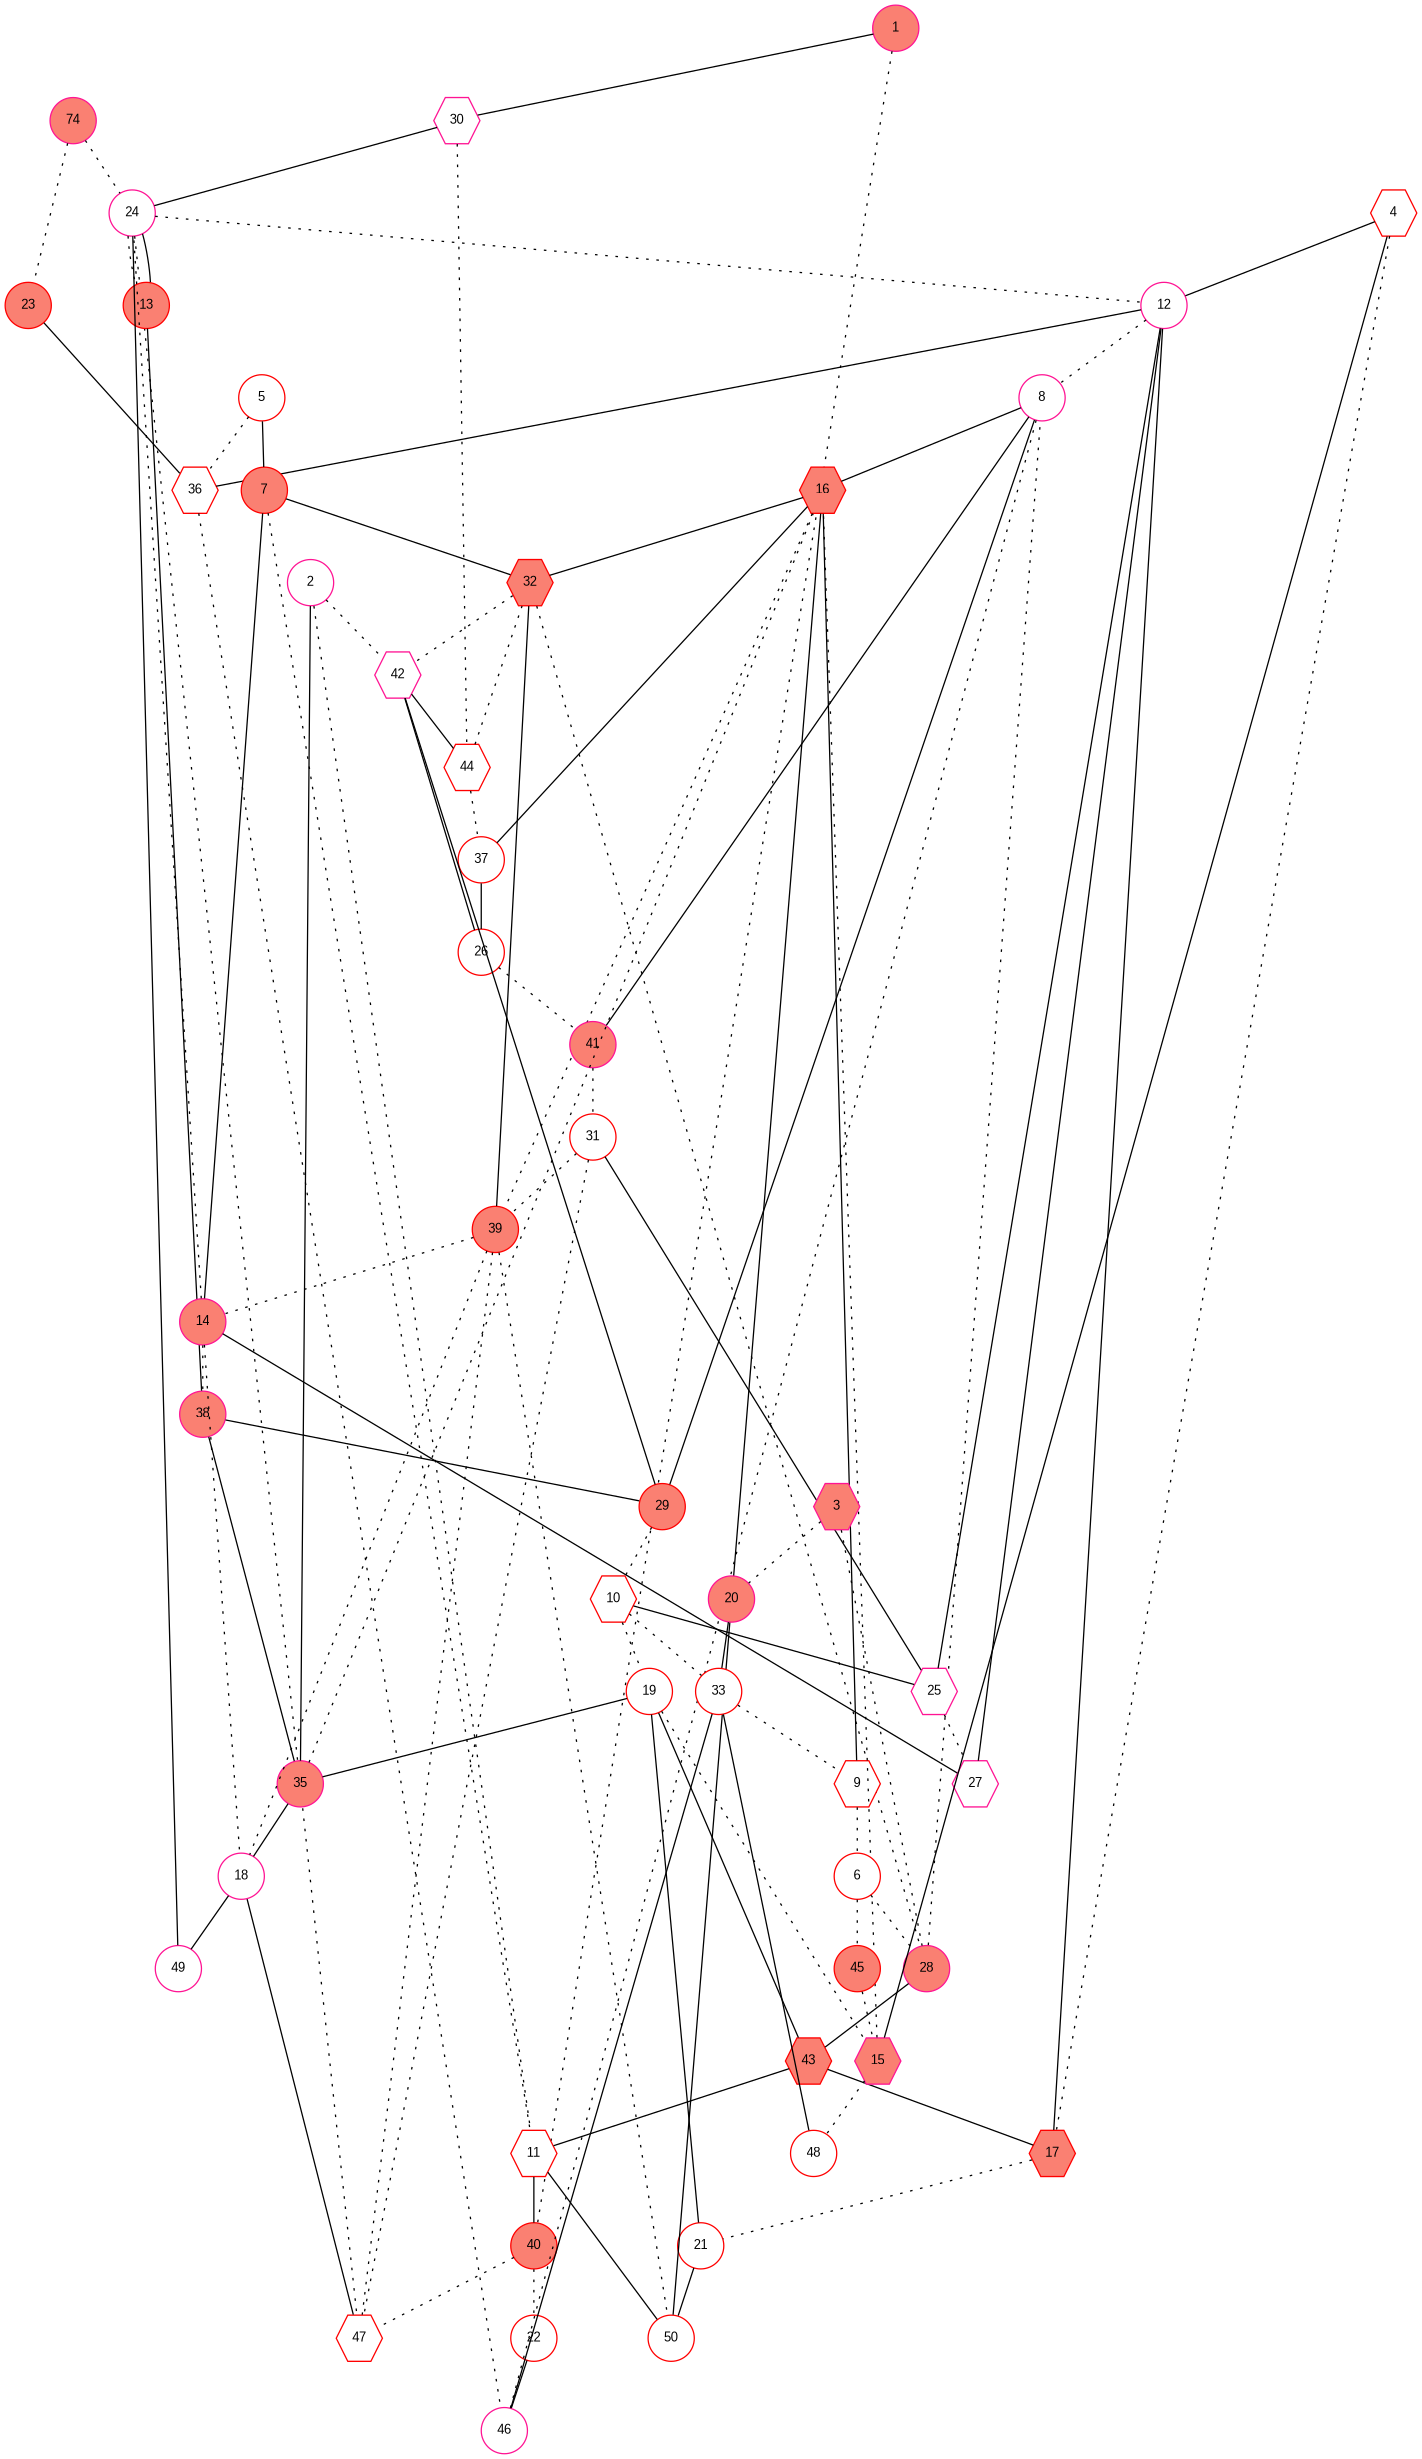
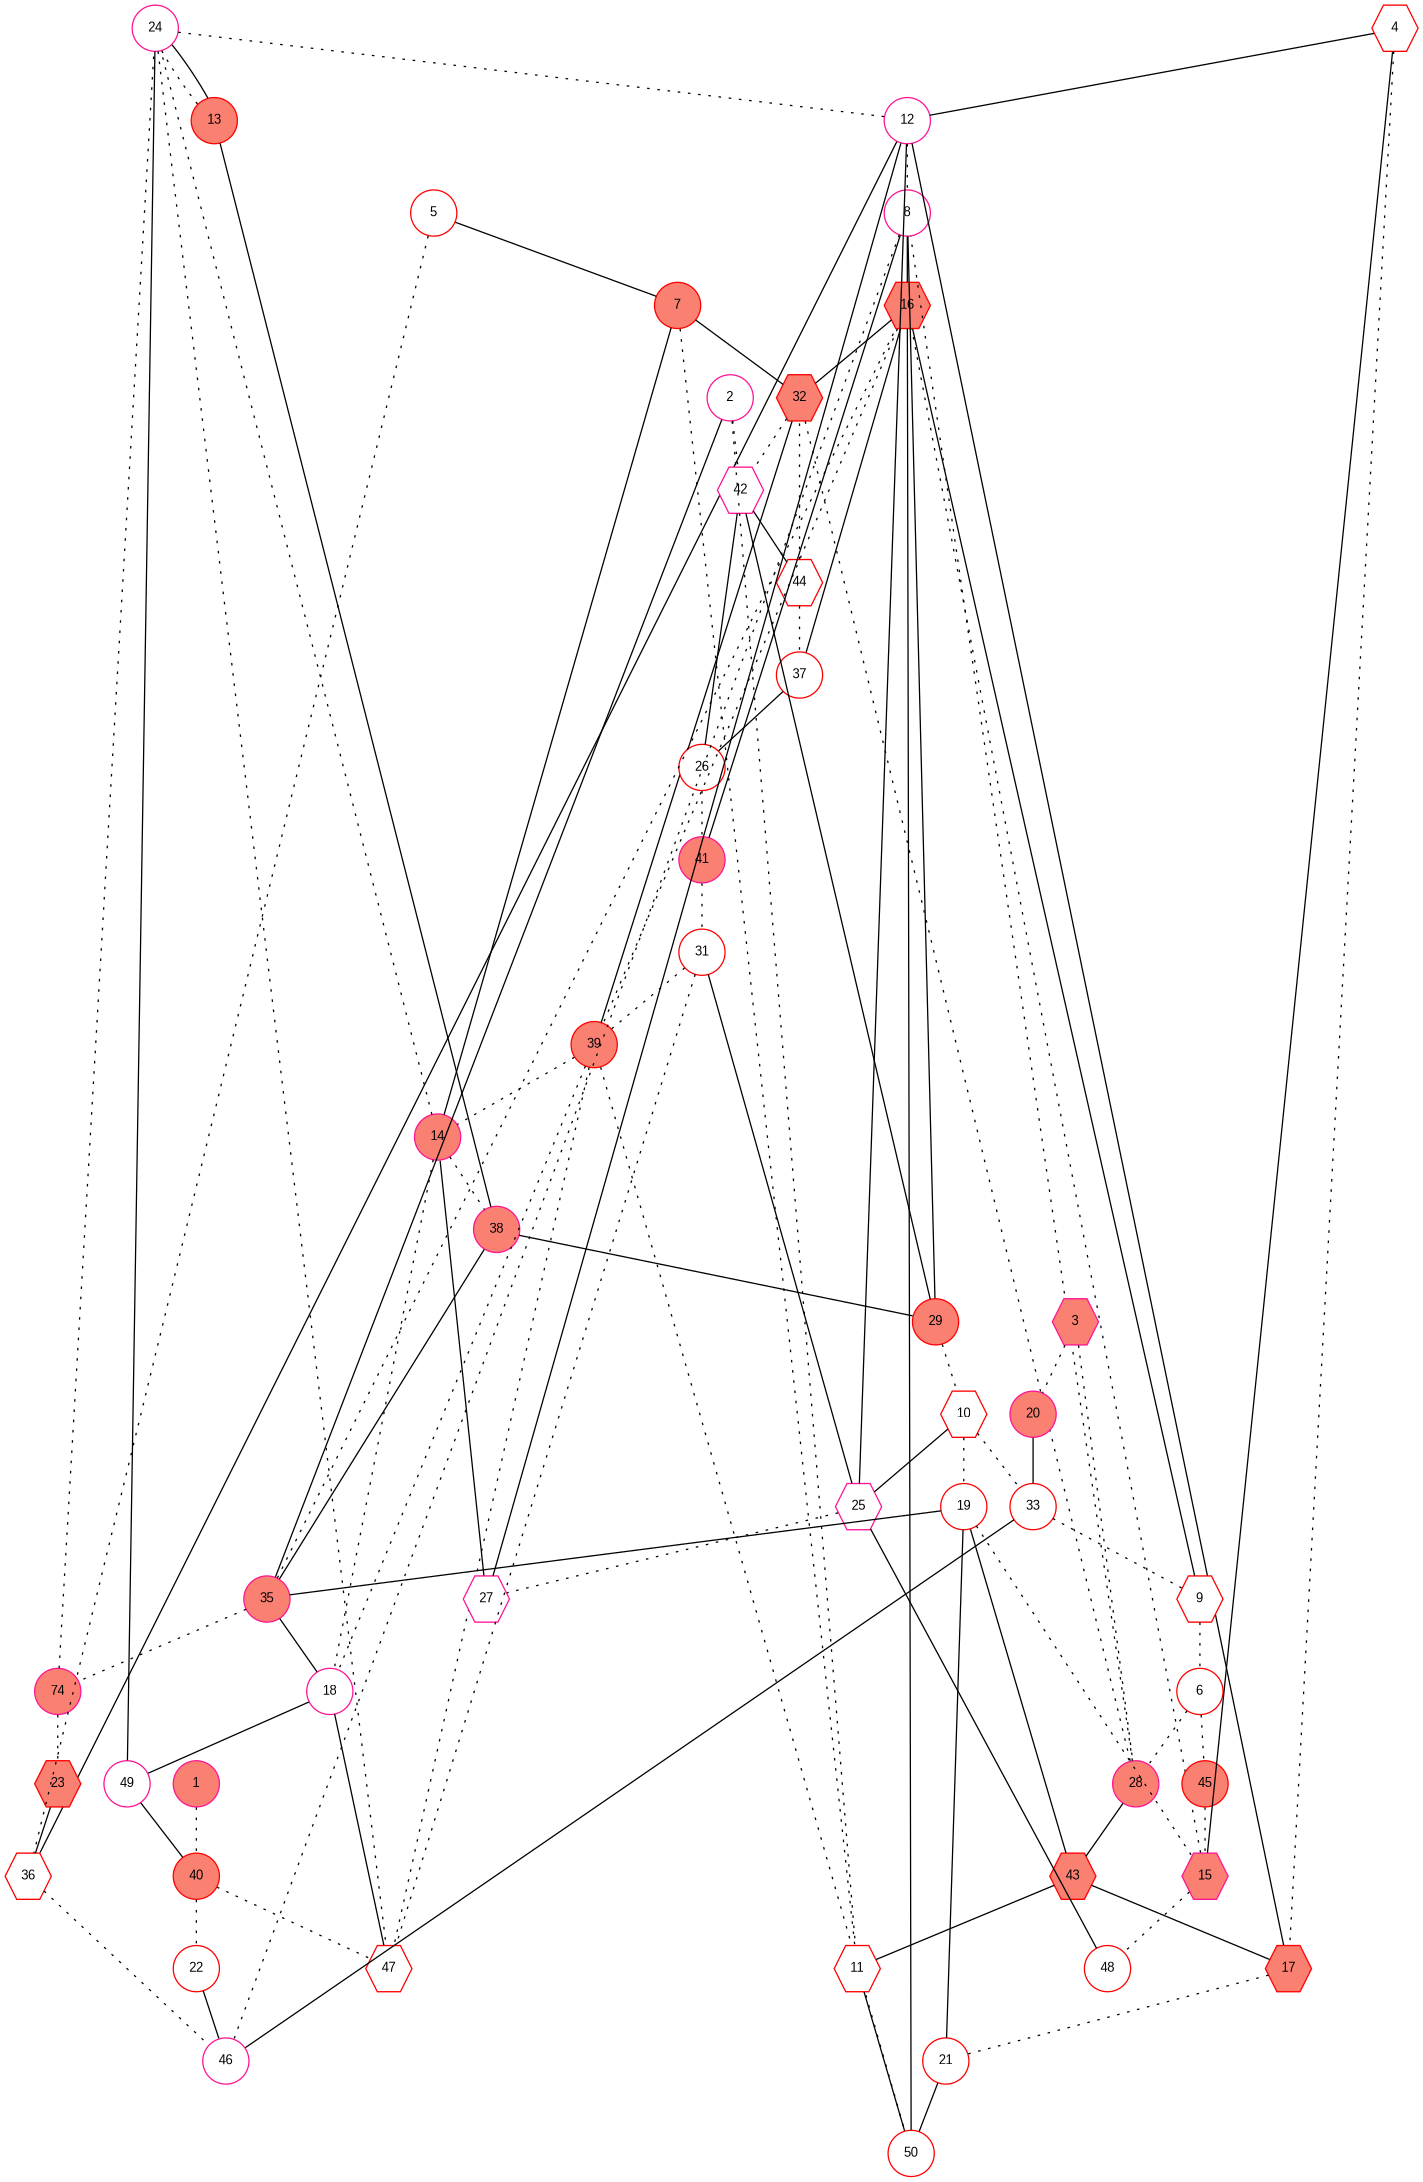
(457, 121) -> none
(28, 305) -> (58, 1784)
none -> (162, 1645)
(766, 1922) -> (984, 1739)
(534, 2197) -> (162, 1830)
